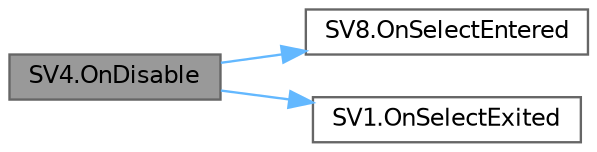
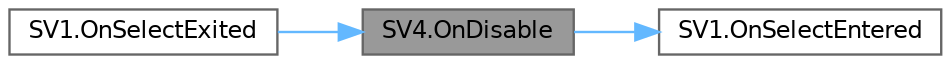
(447, 32) -> (800, 32)
(255, 95) -> (308, 32)
